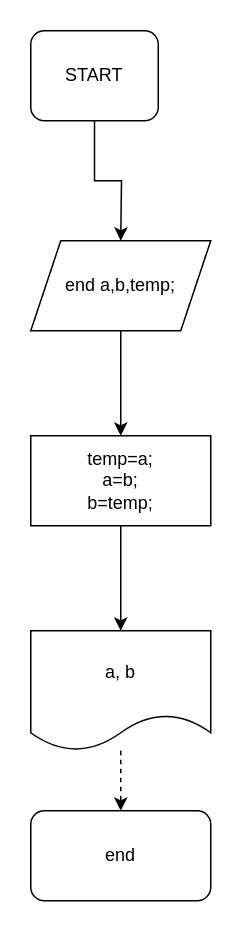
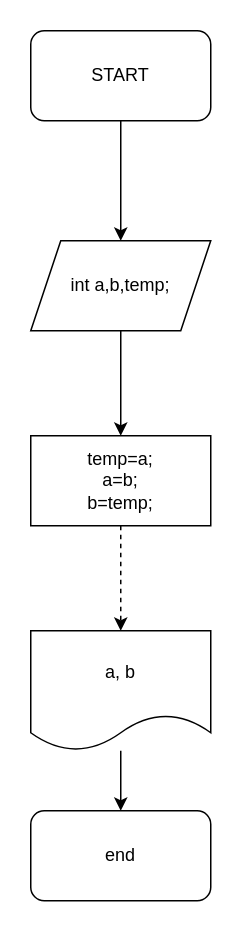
(95, 76) -> (121, 76)
(121, 286) -> (121, 286)
(121, 572) -> (121, 572)
(121, 775) -> (121, 775)
